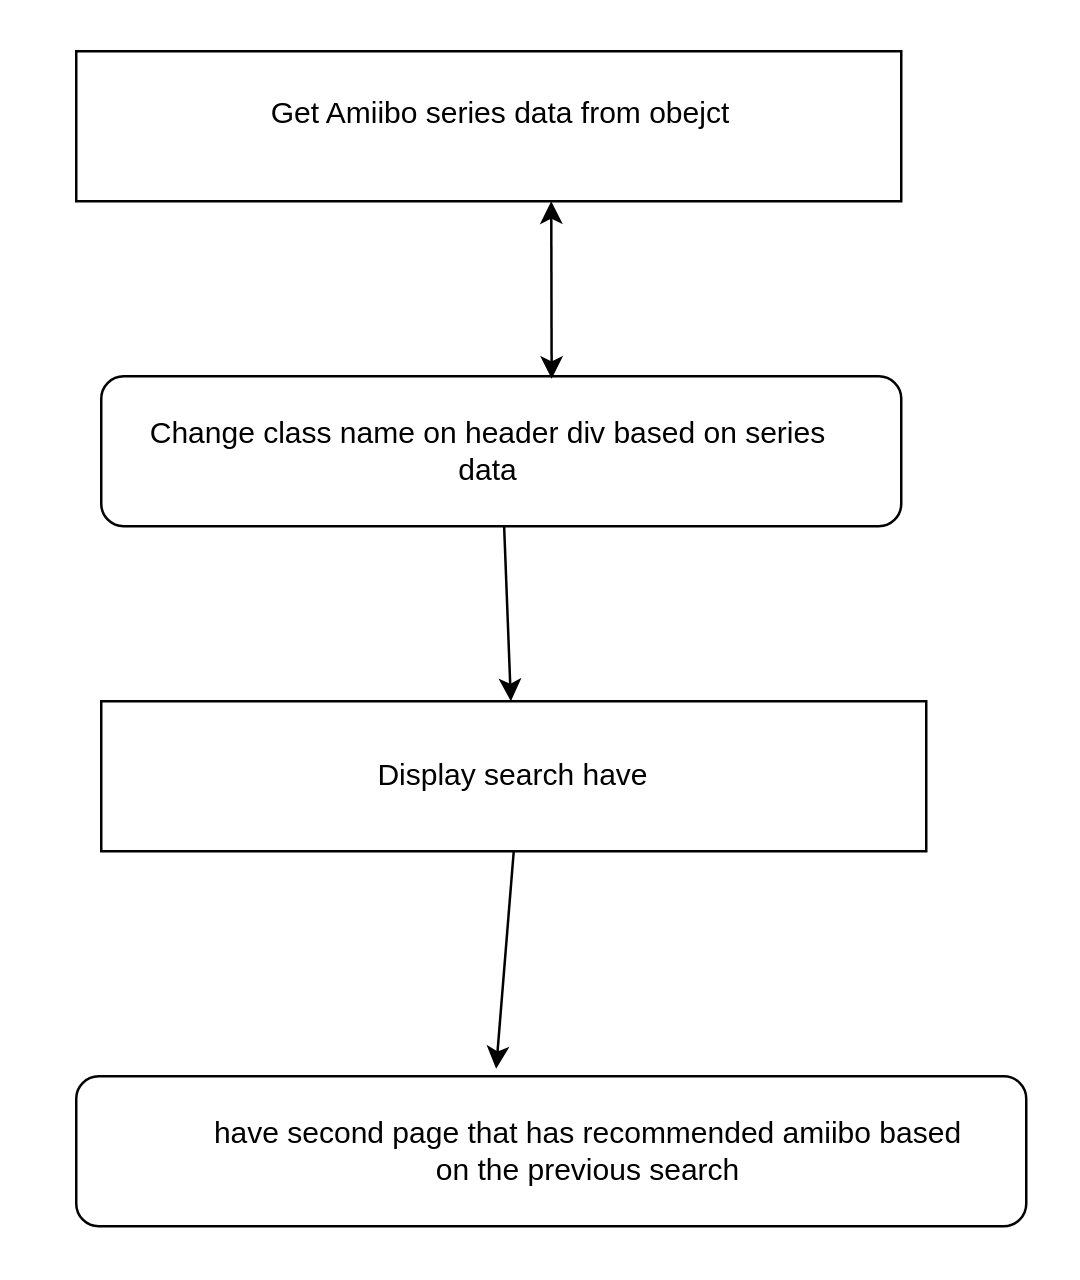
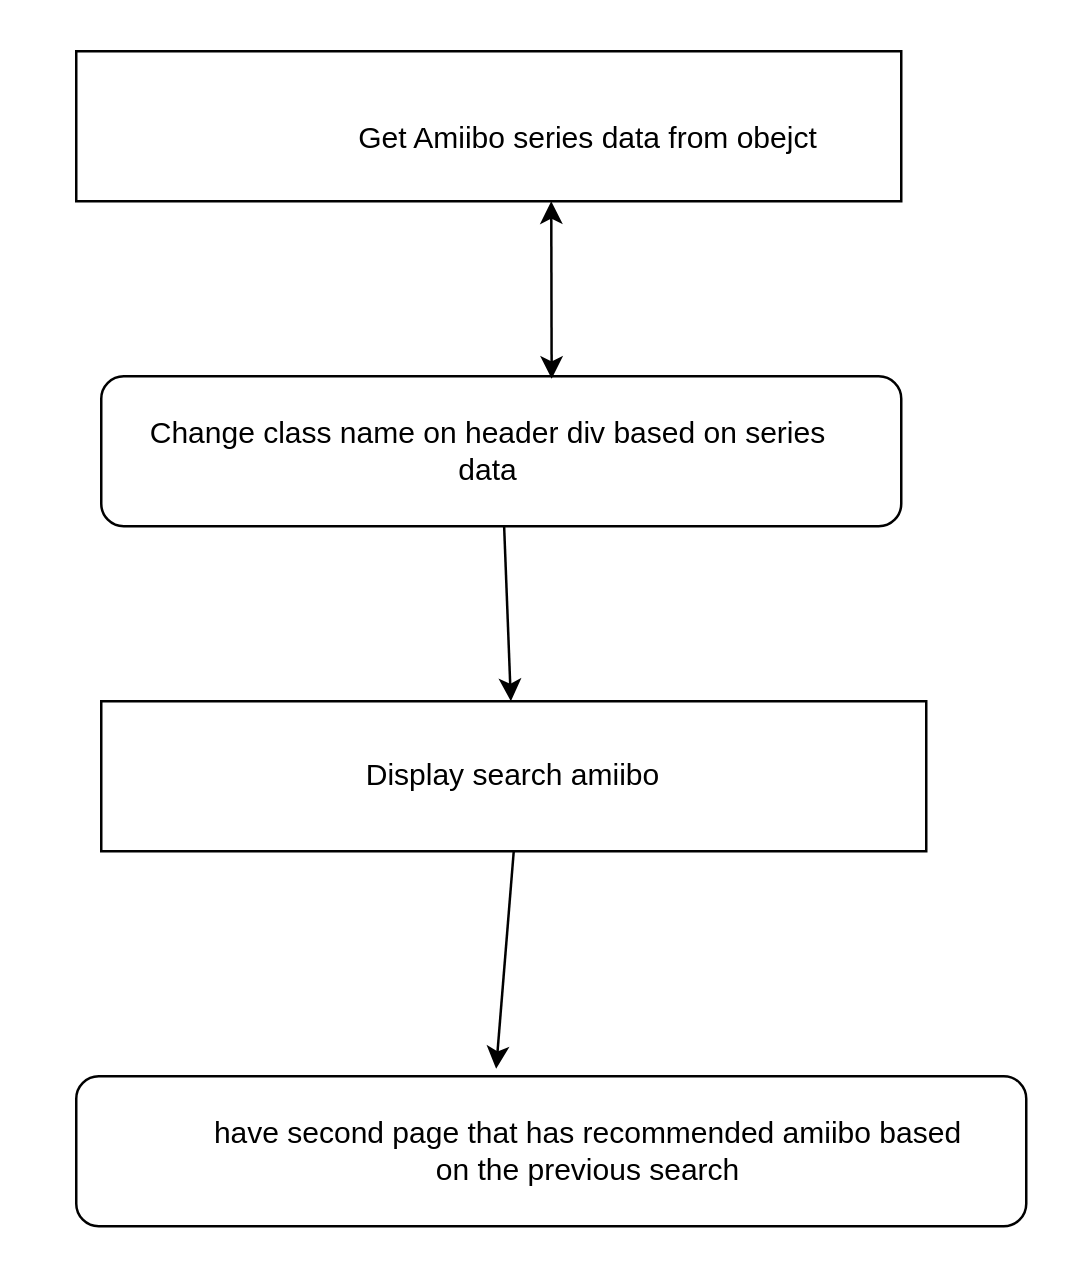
(501, 114) -> (589, 139)
(514, 776) -> (514, 776)
